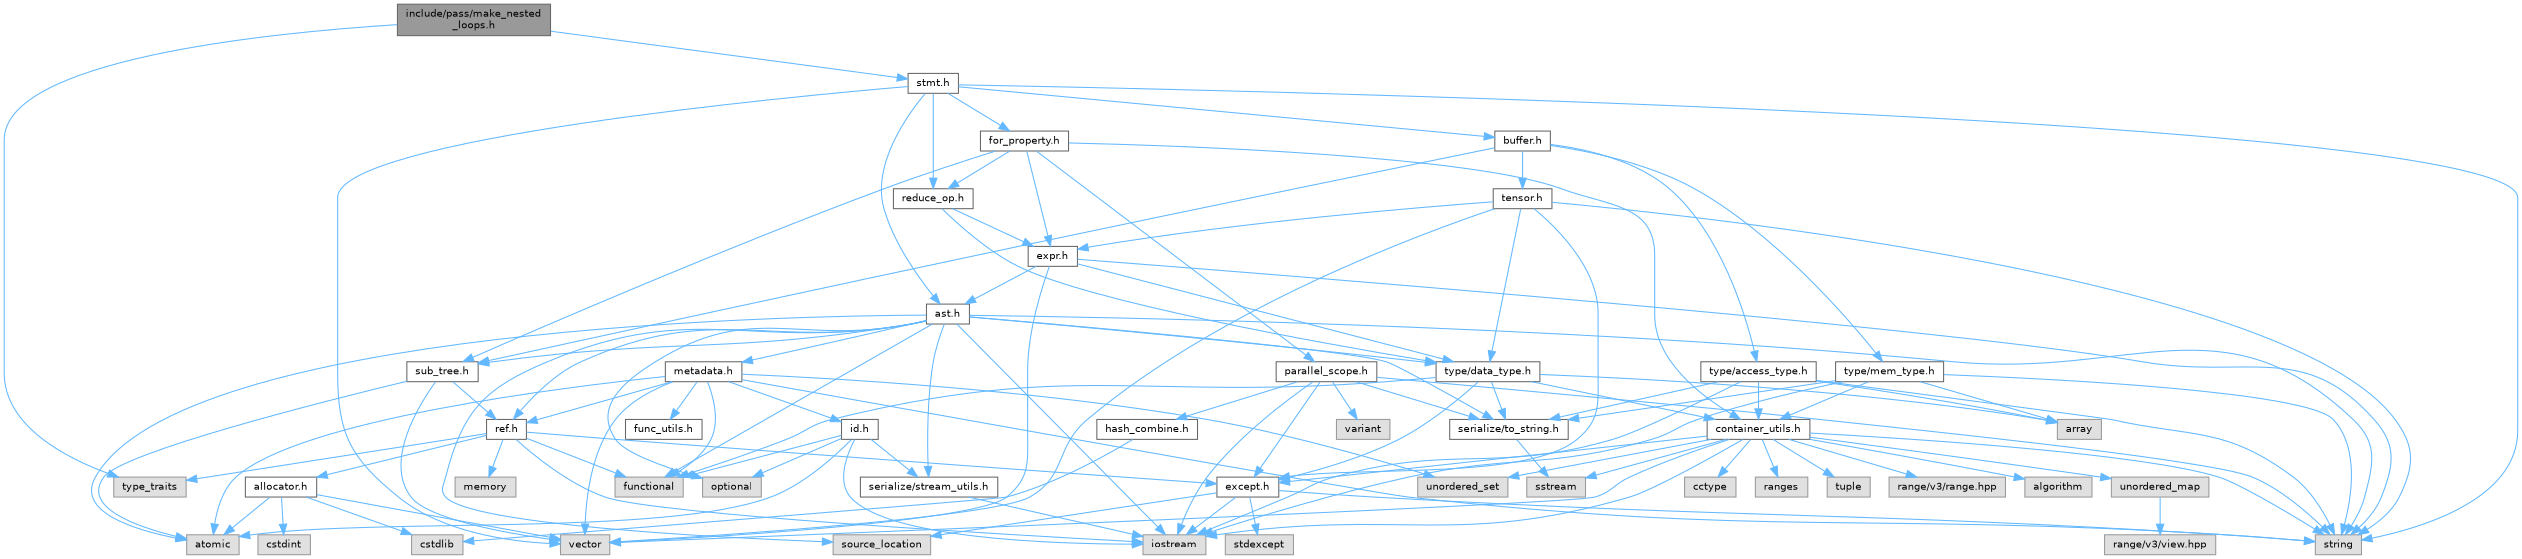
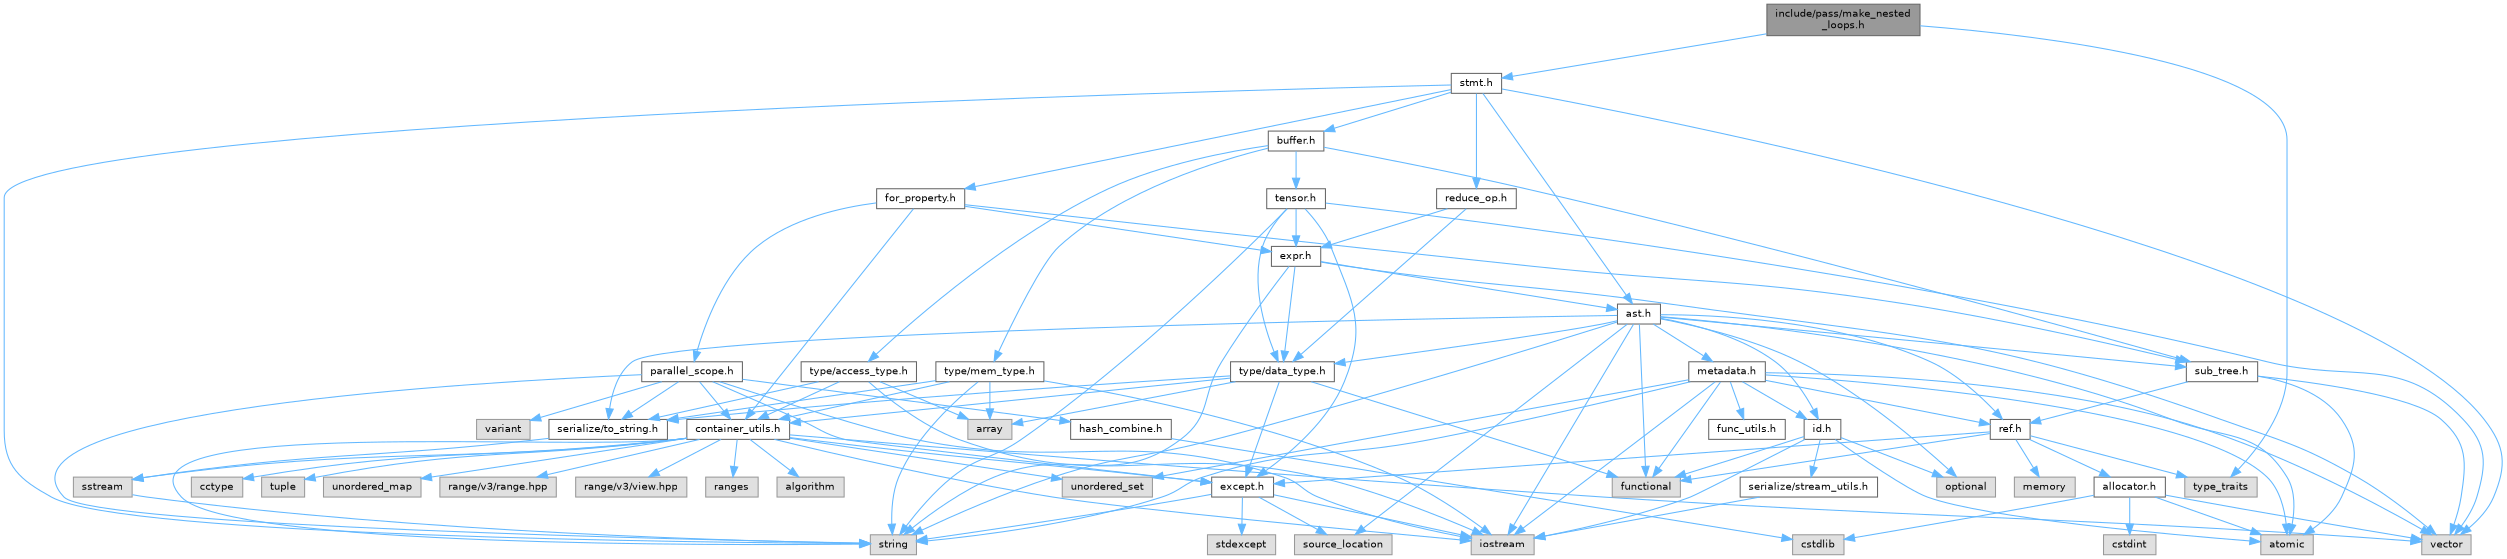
(984, 167) -> none
(931, 376) -> (1761, 352)
none -> (712, 397)
(2090, 417) -> (423, 524)
(2160, 511) -> (690, 456)
(815, 521) -> (1624, 451)
